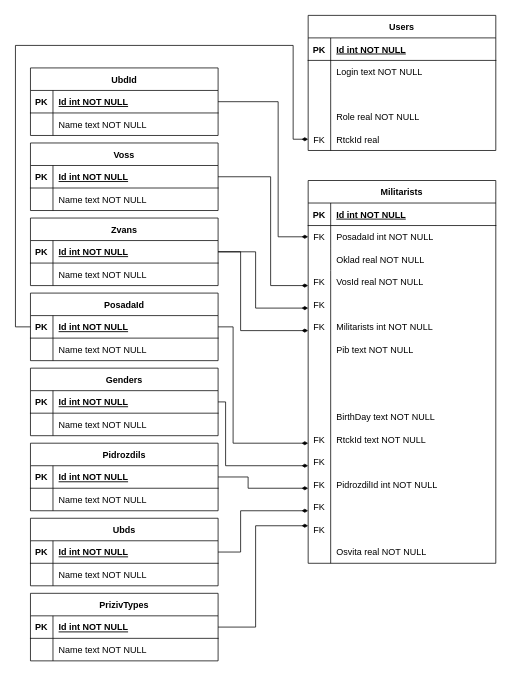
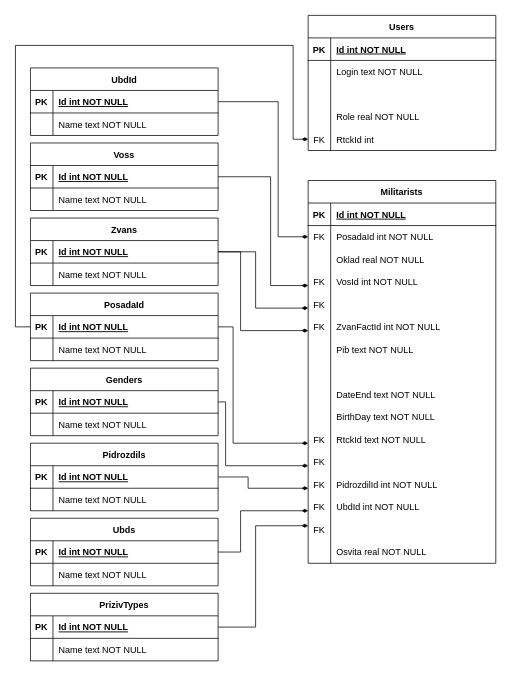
(361, 140) -> (359, 140)
(379, 282) -> (377, 282)
(387, 327) -> (389, 327)
none -> (413, 394)
none -> (413, 507)
